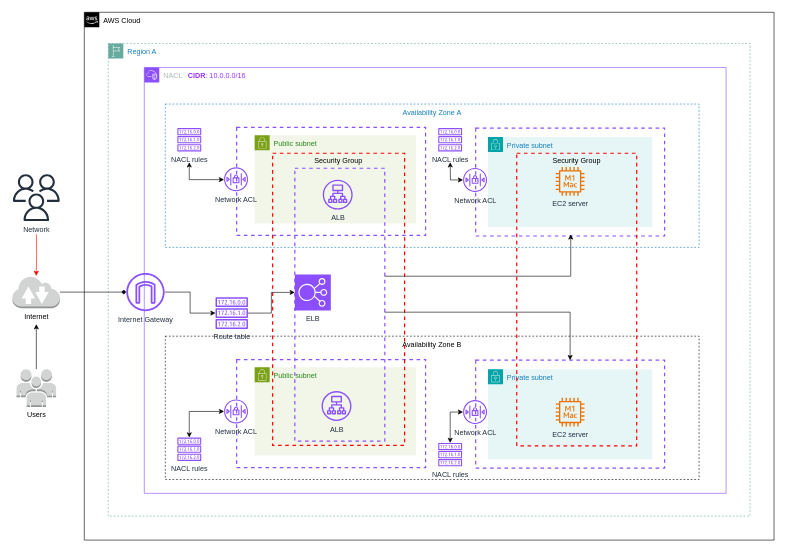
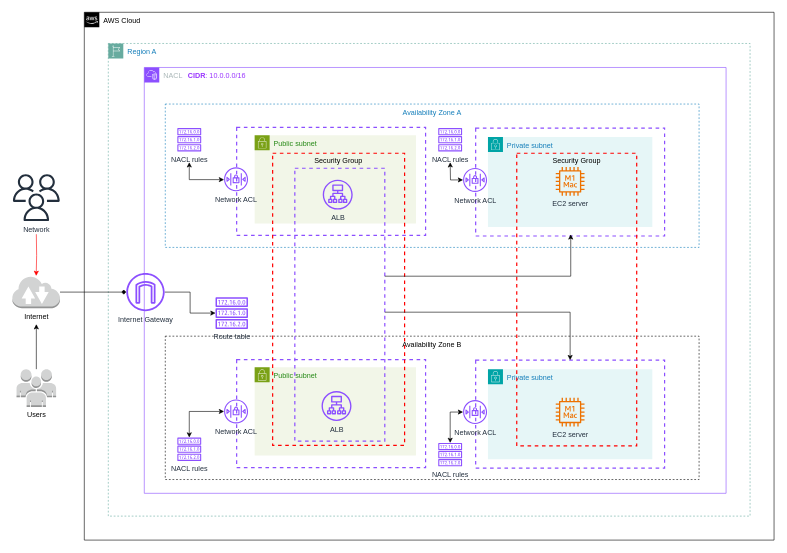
(313, 293) -> none
(271, 295) -> none
